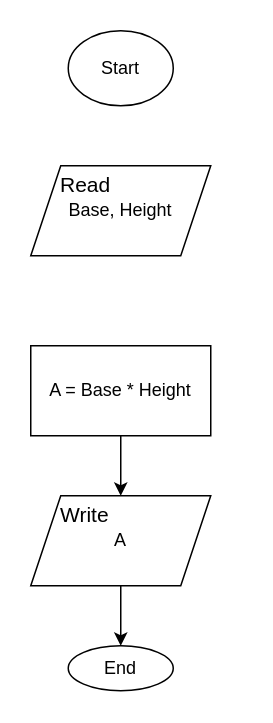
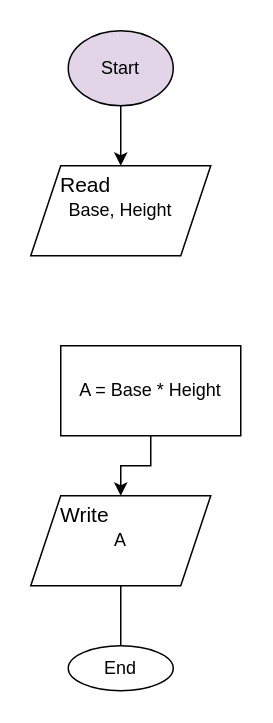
(121, 68) -> (121, 68)
none -> (121, 131)
(121, 391) -> (151, 391)
(121, 634) -> (121, 638)
